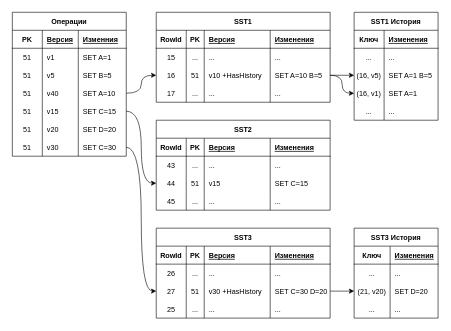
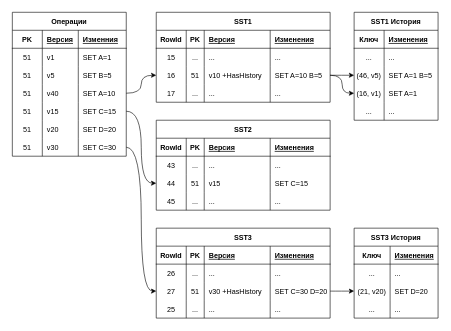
(369, 76) -> (369, 76)
